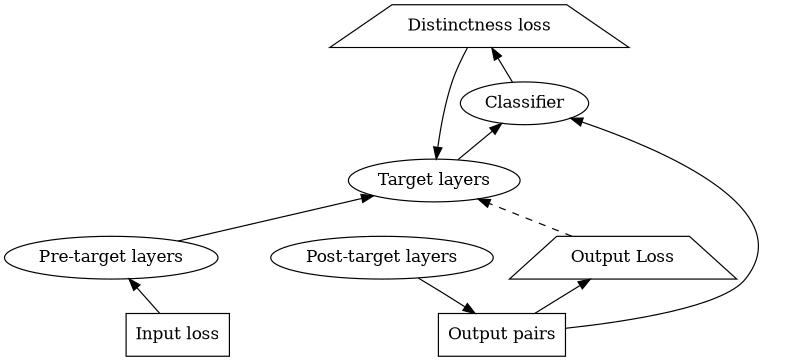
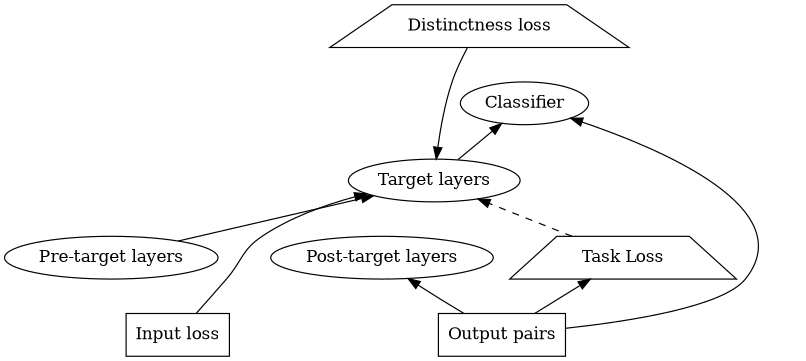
(505, 70) -> none
(623, 258) -> (623, 258)
(442, 292) -> (441, 299)
(148, 300) -> (262, 236)
